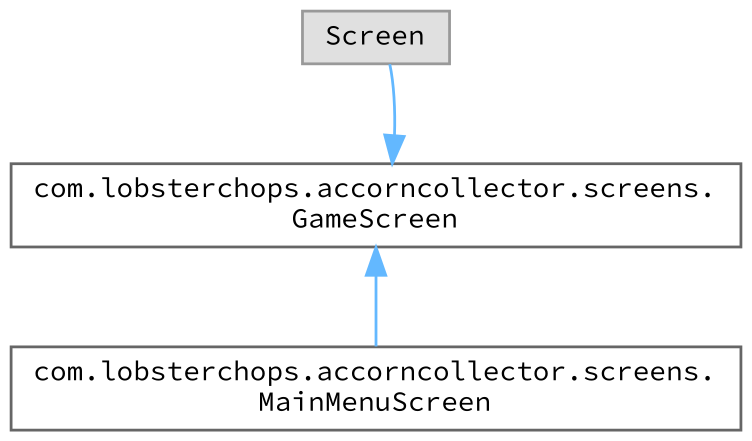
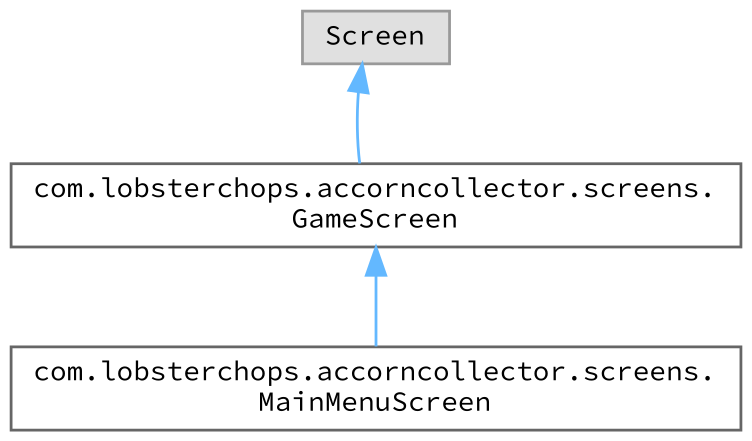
(394, 100) -> (357, 128)
